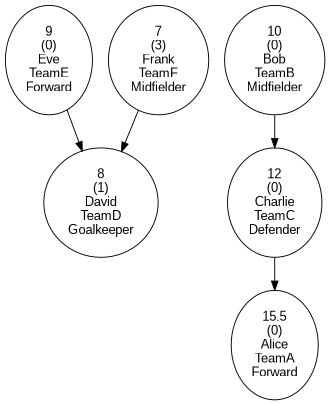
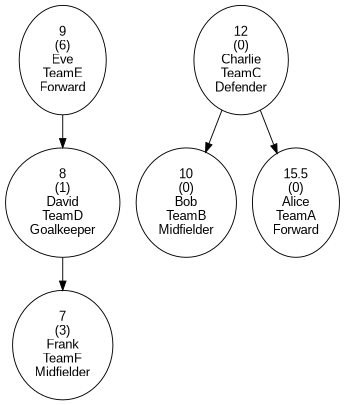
(49, 60) -> (63, 60)
(132, 127) -> (63, 269)
(275, 127) -> (215, 127)
